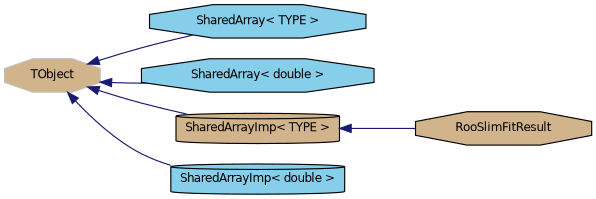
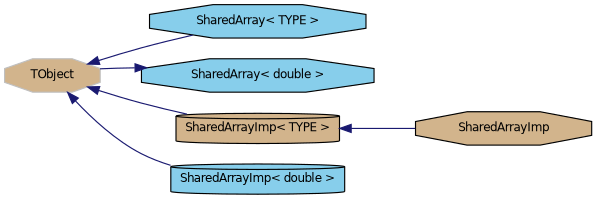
(129, 83) -> (117, 68)
(504, 128) -> (504, 128)
